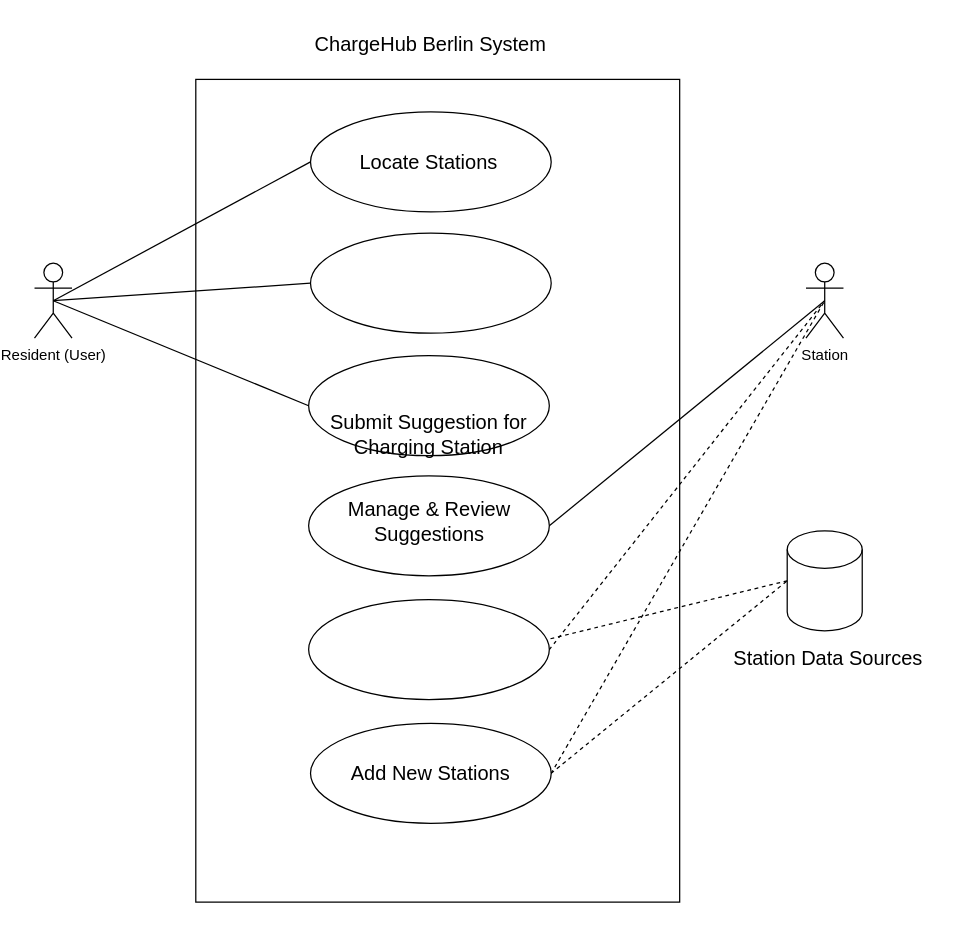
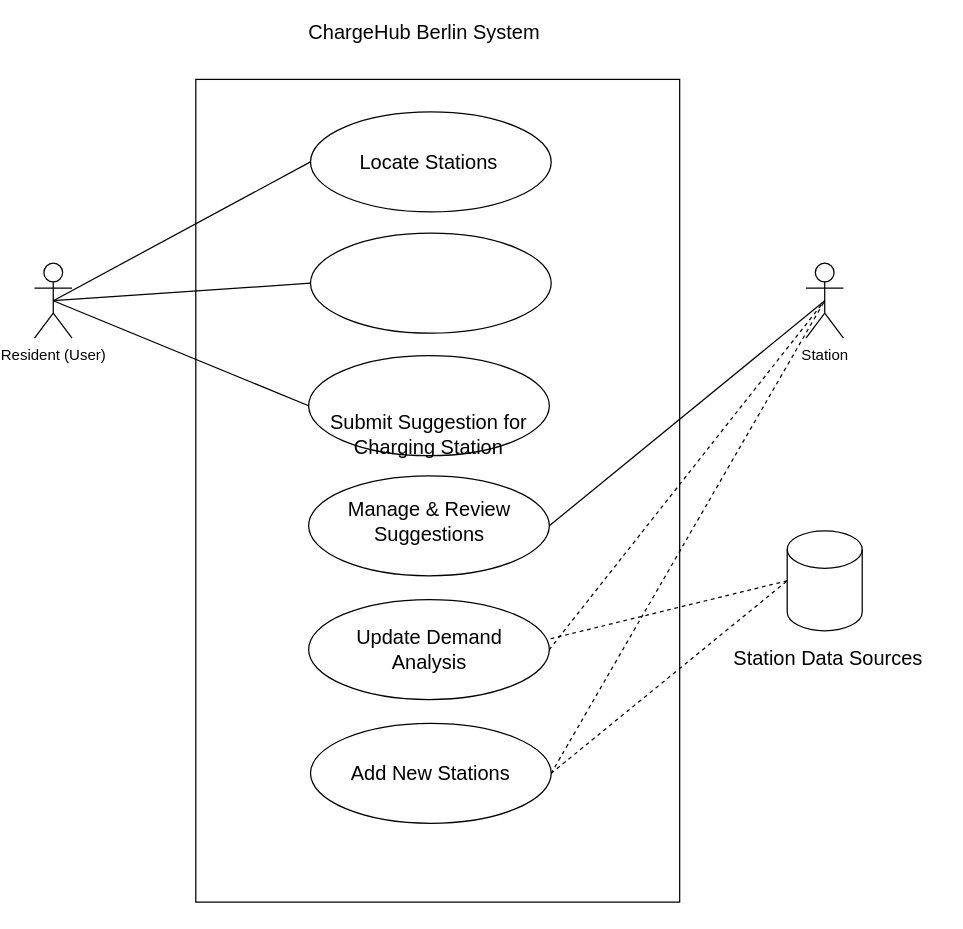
(431, 44) -> (424, 32)
none -> (429, 649)
